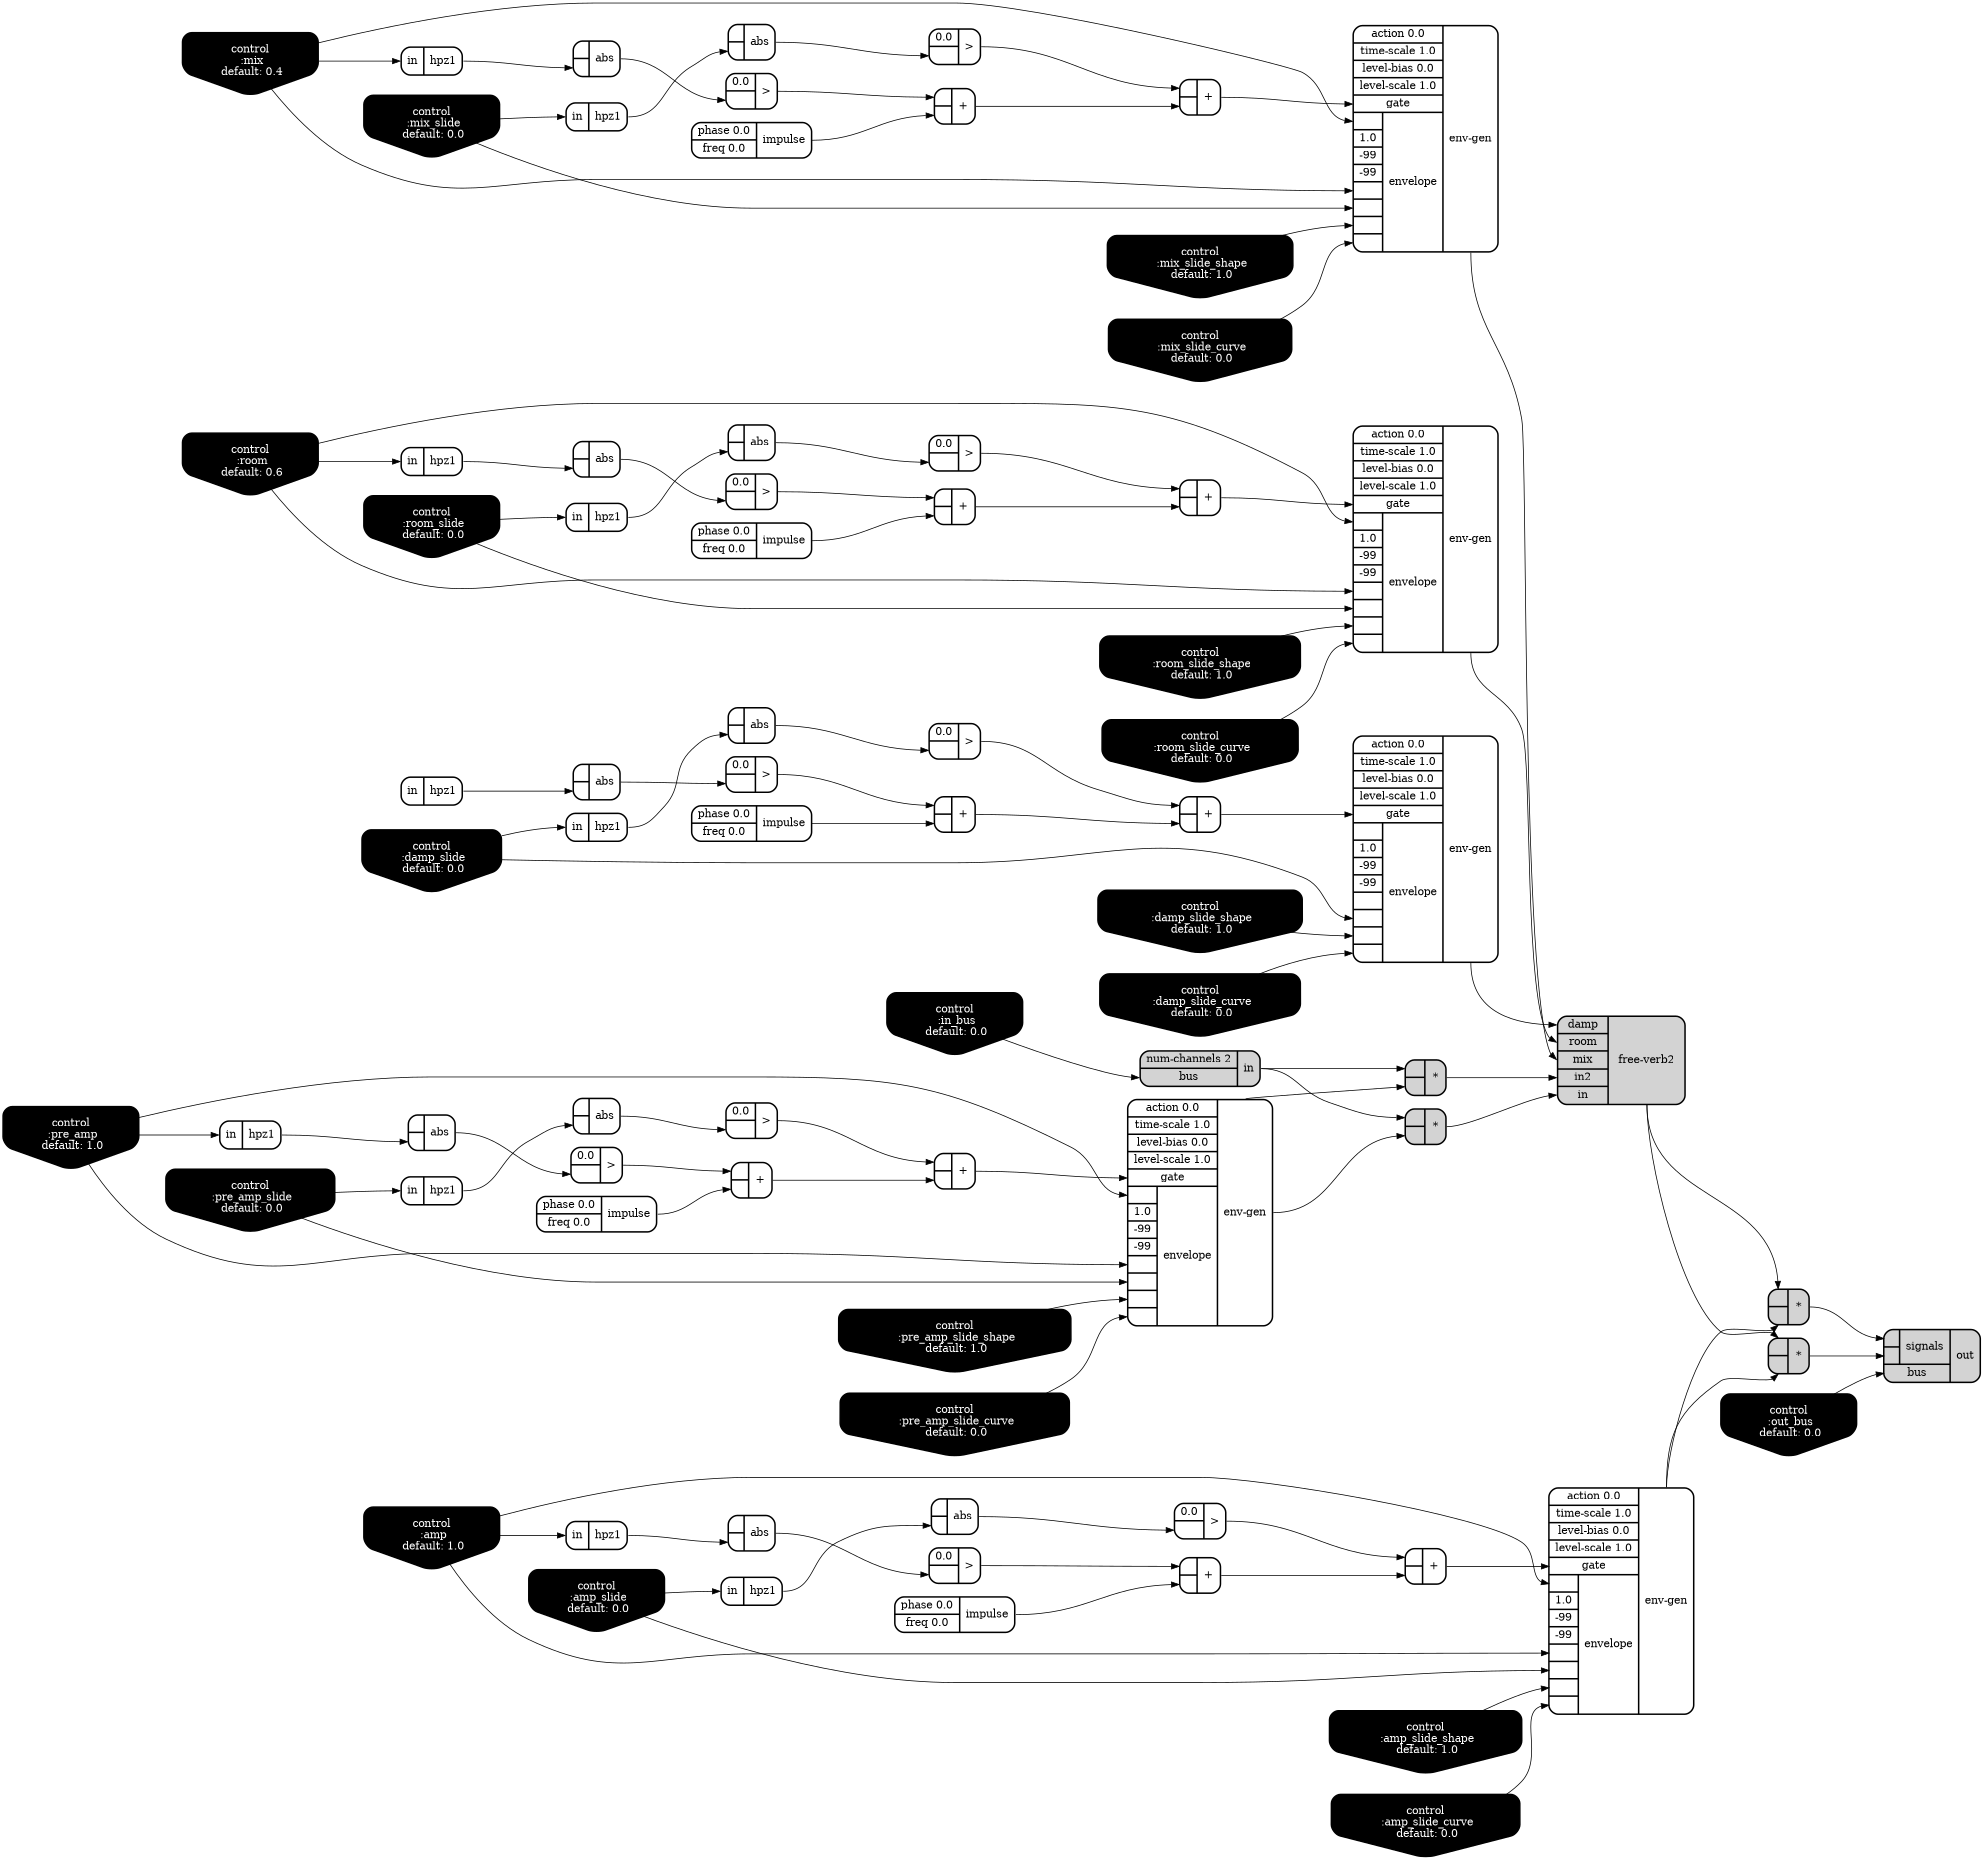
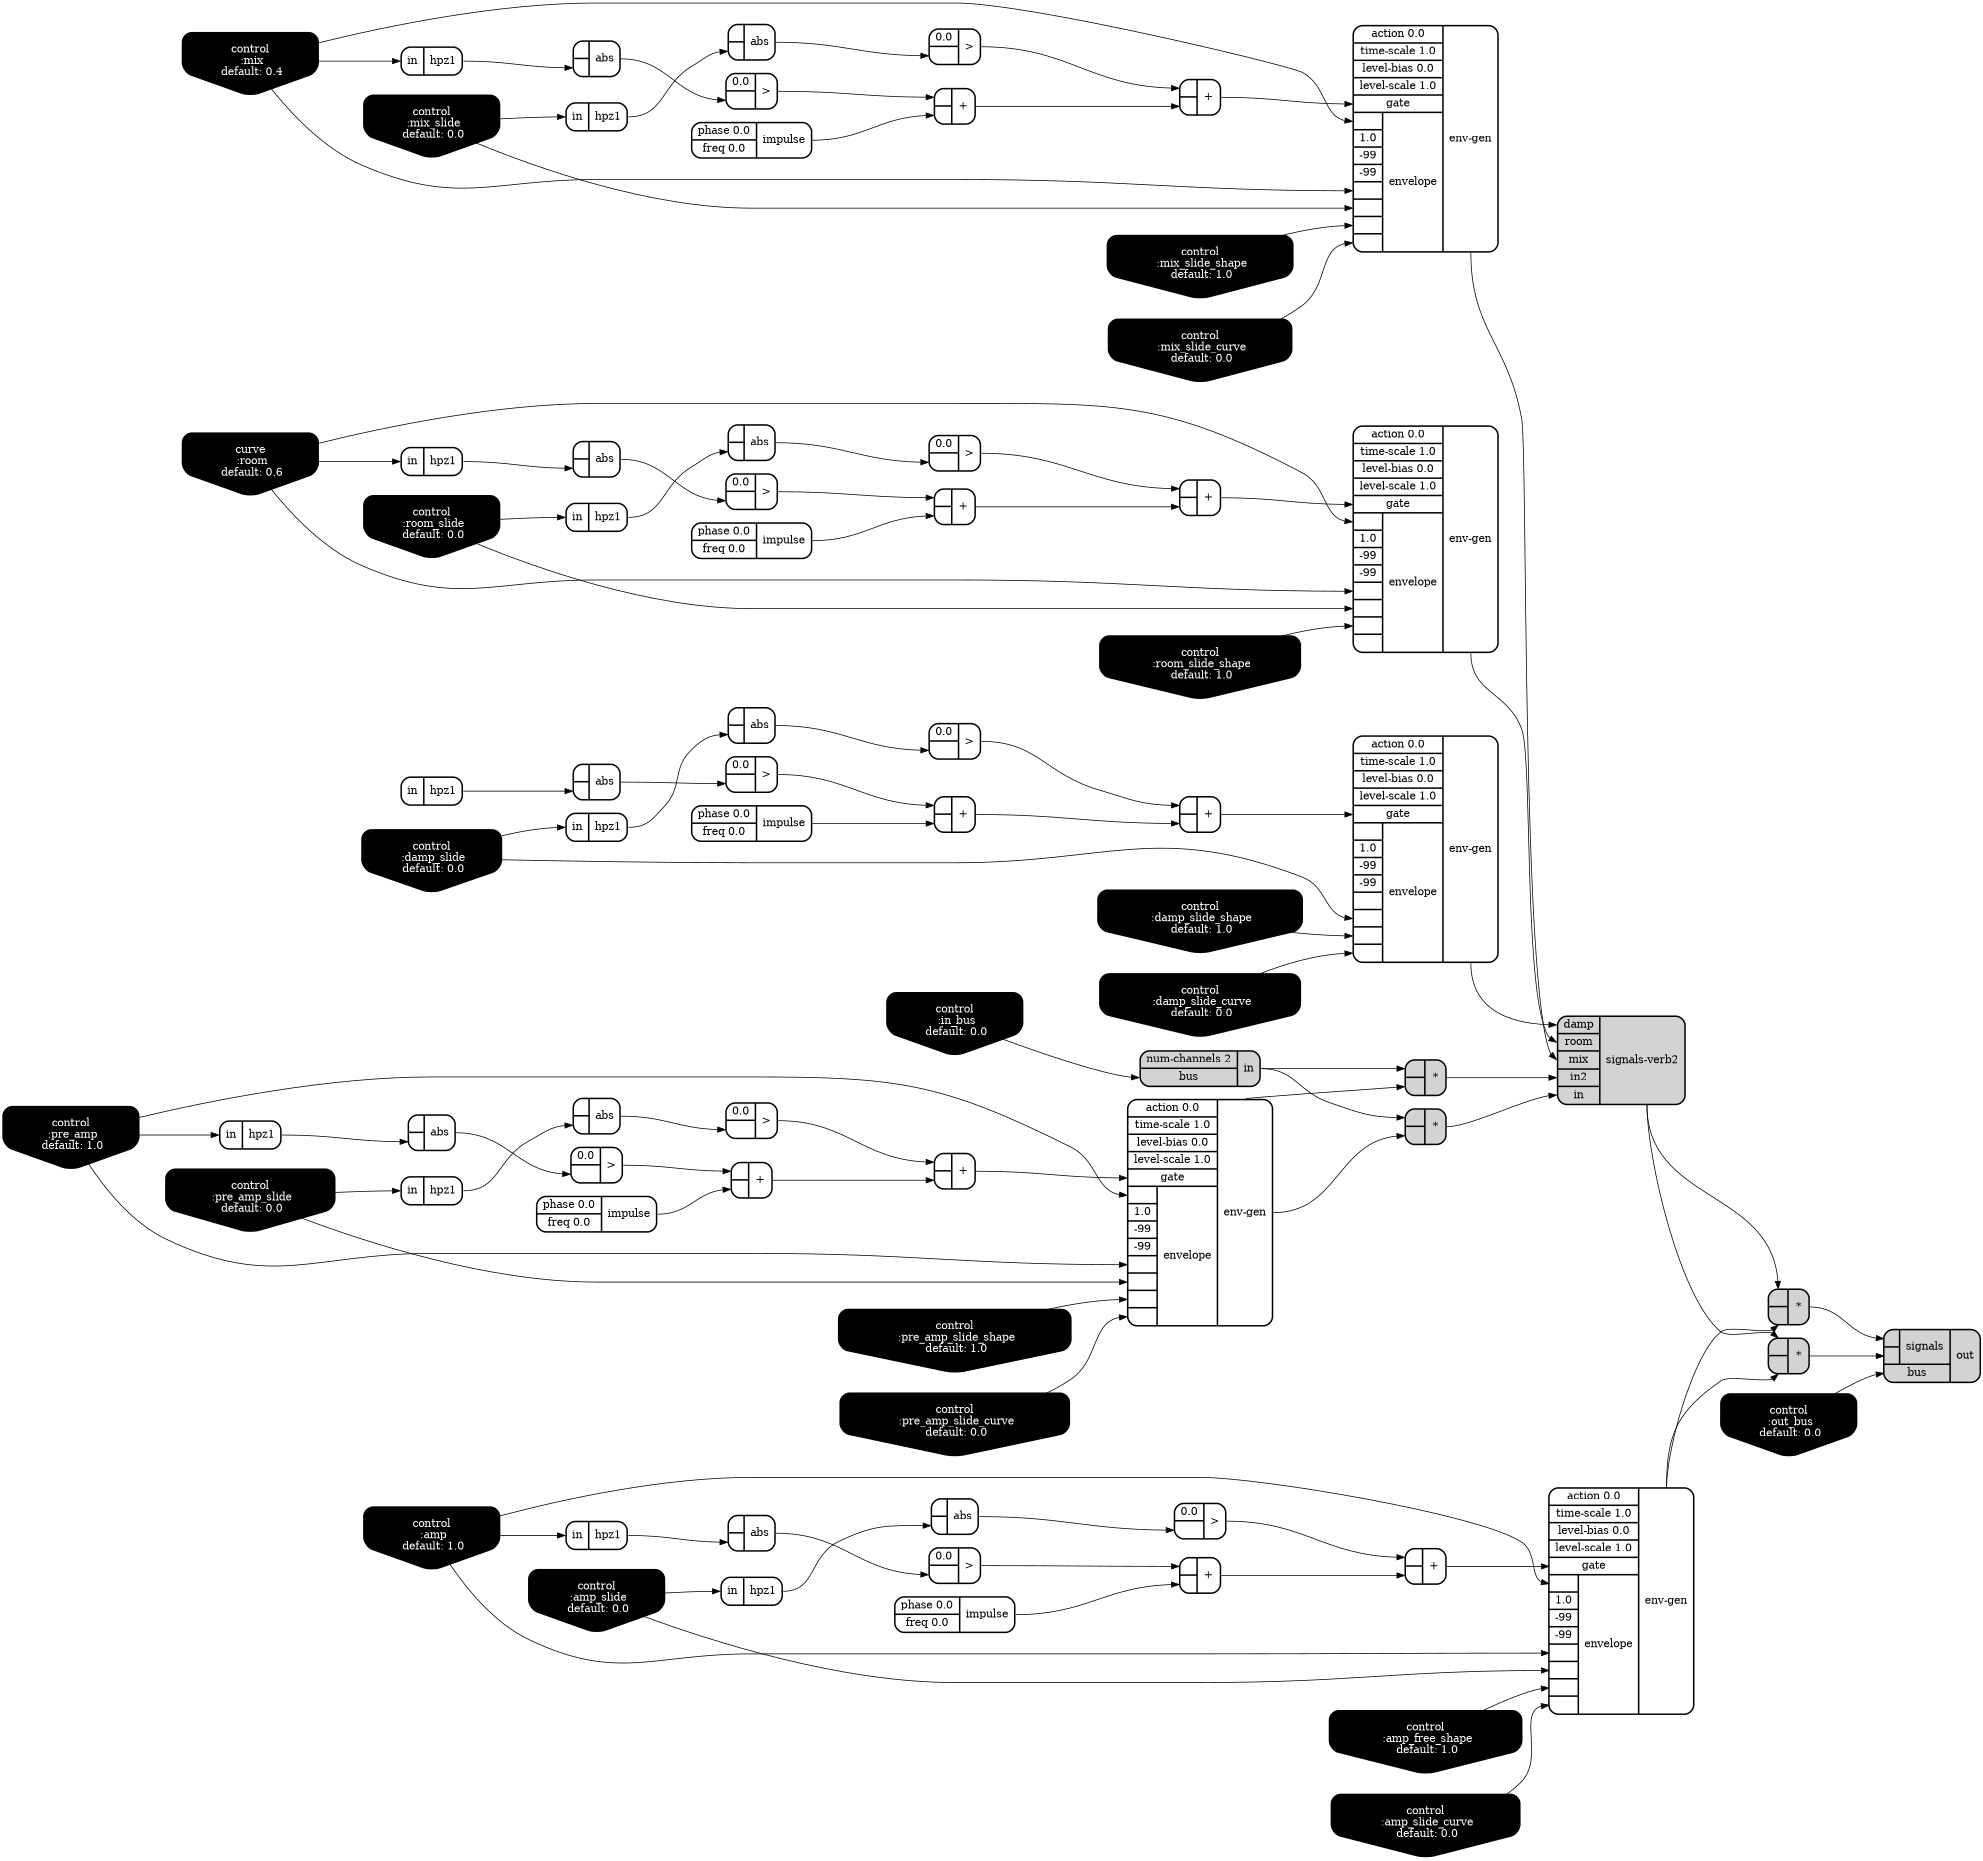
(250, 462) -> (250, 462)
(1200, 748) -> none
(1647, 1060) -> (1642, 1060)
(1426, 1739) -> (1426, 1739)
